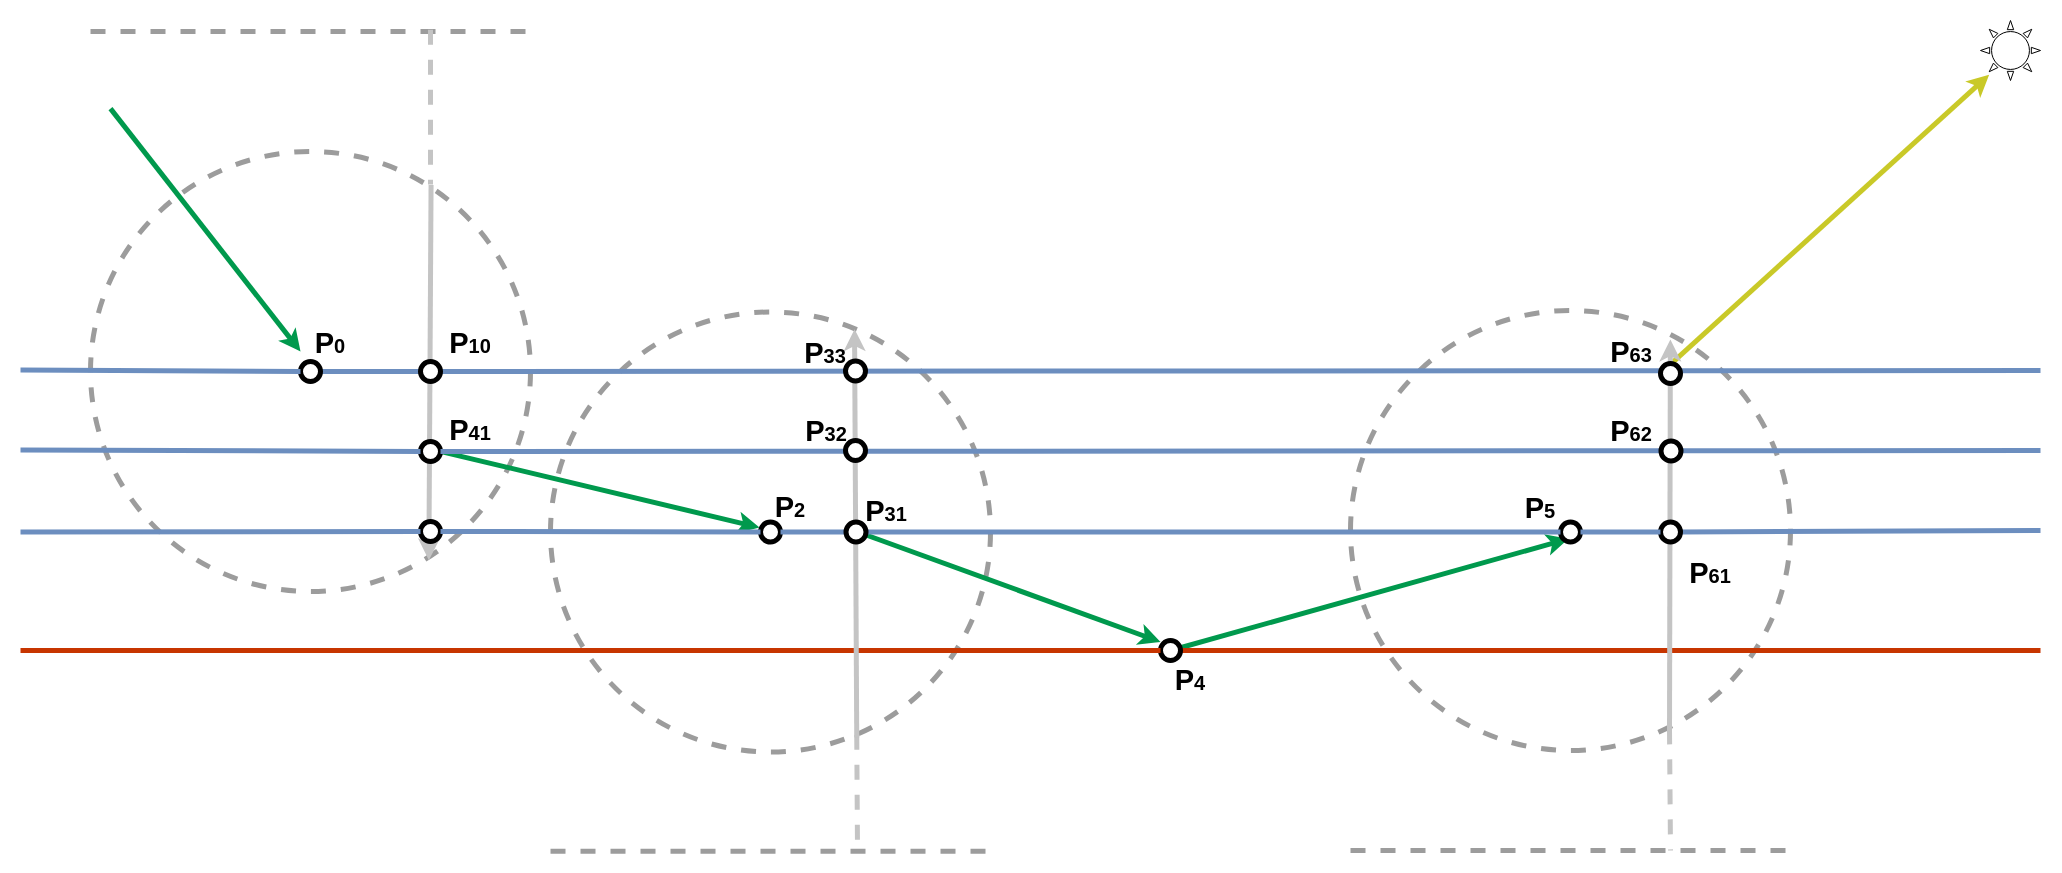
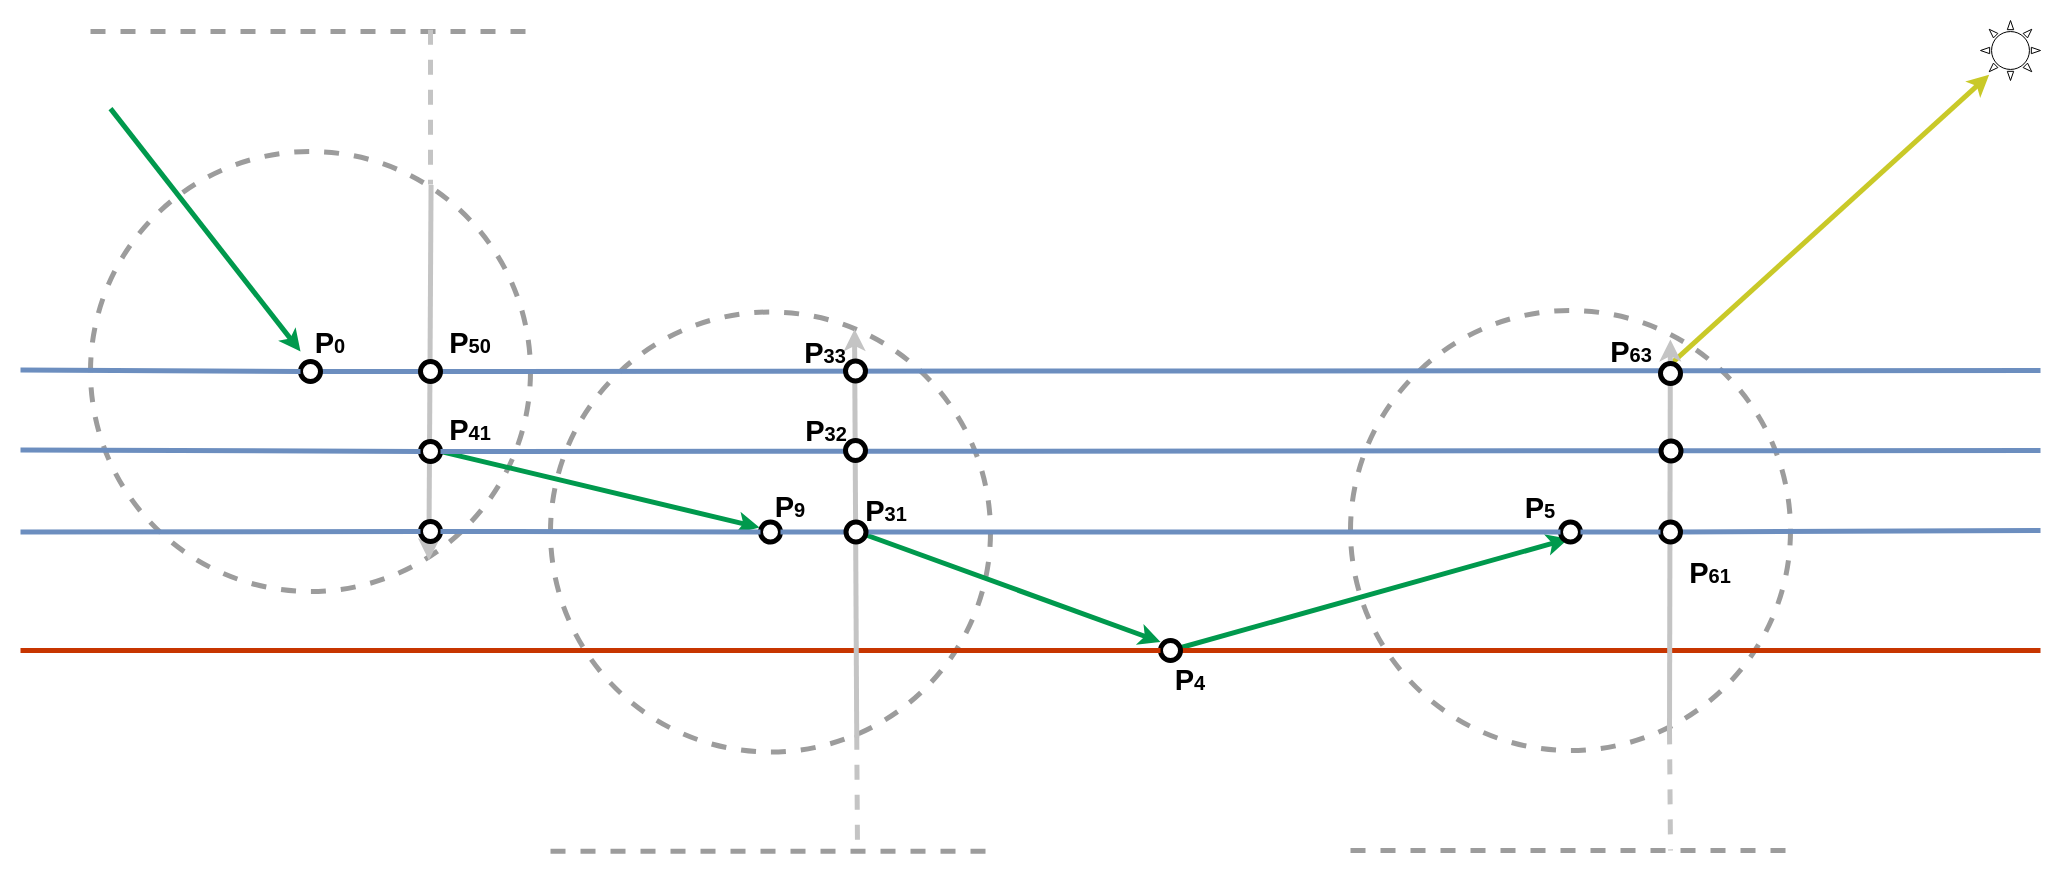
(471, 344) -> (471, 344)
(1631, 431) -> none
(791, 508) -> (791, 508)
